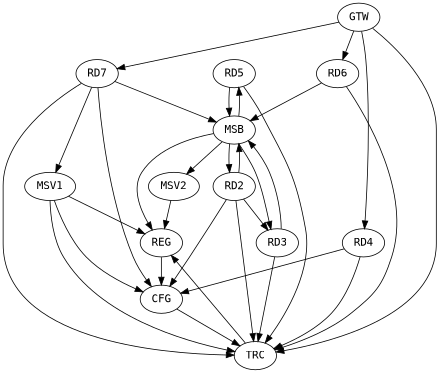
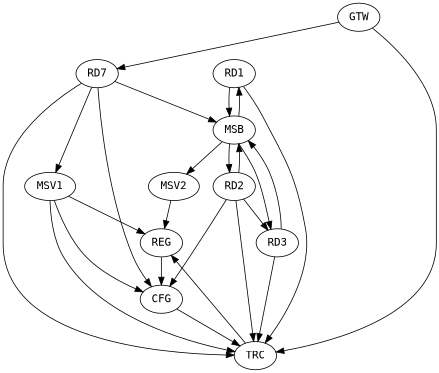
(234, 74) -> (234, 74)
(338, 74) -> none
(152, 161) -> none
(363, 243) -> none
